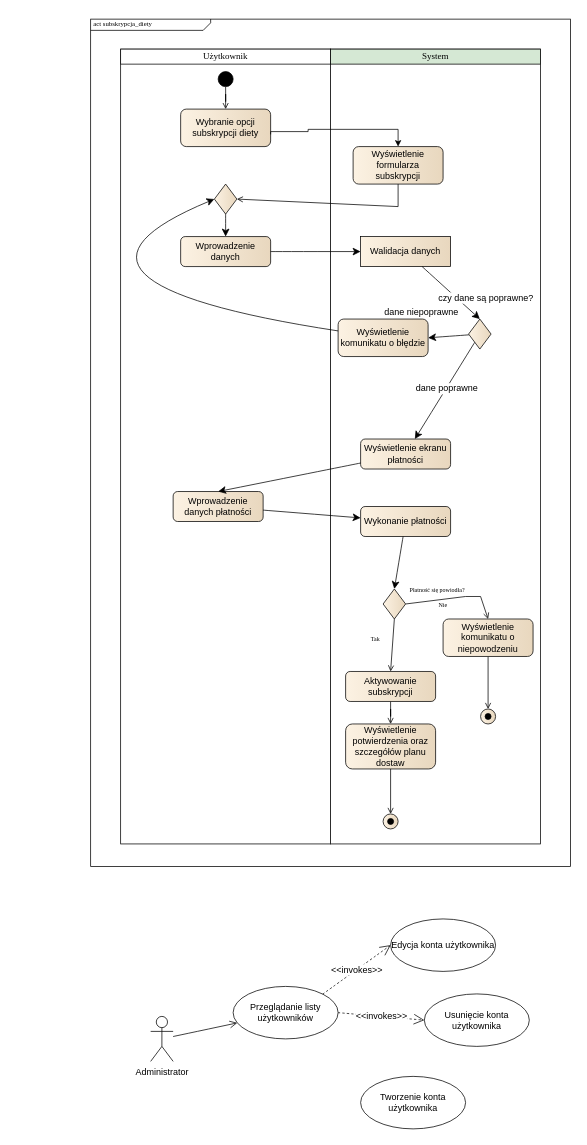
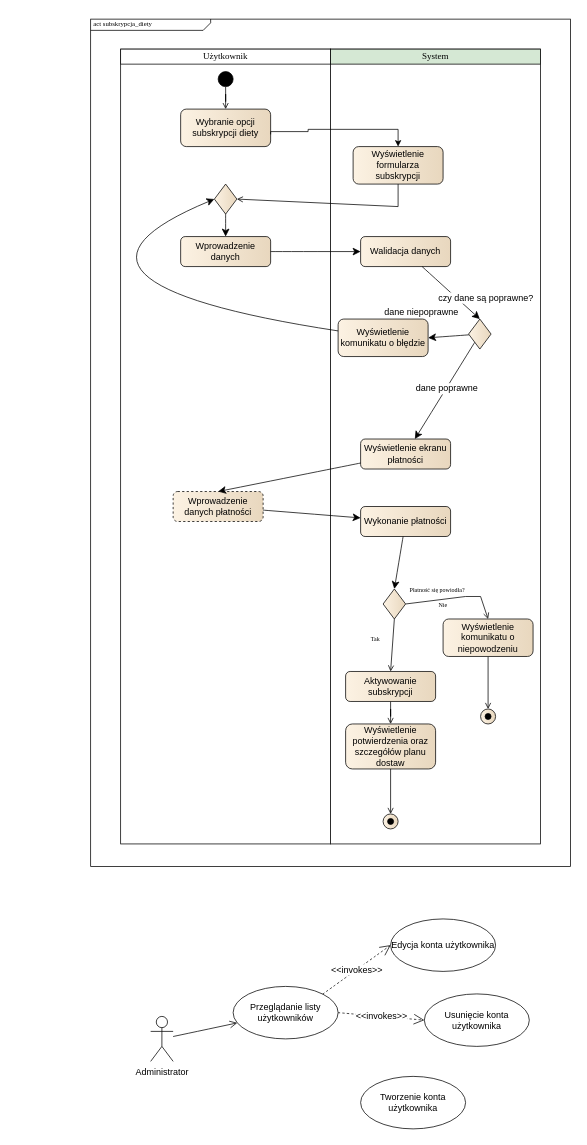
(405, 252) -> (405, 252)
(218, 507) -> (218, 507)
